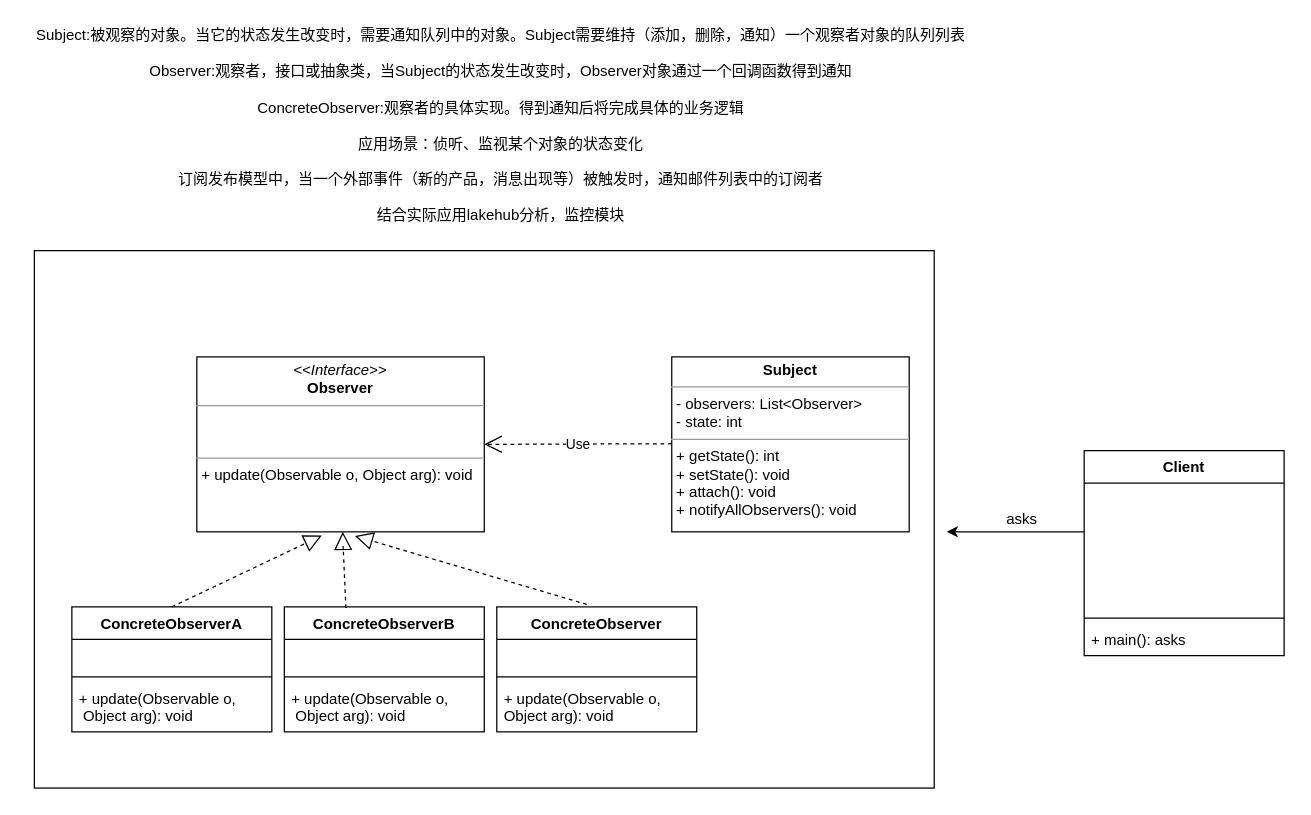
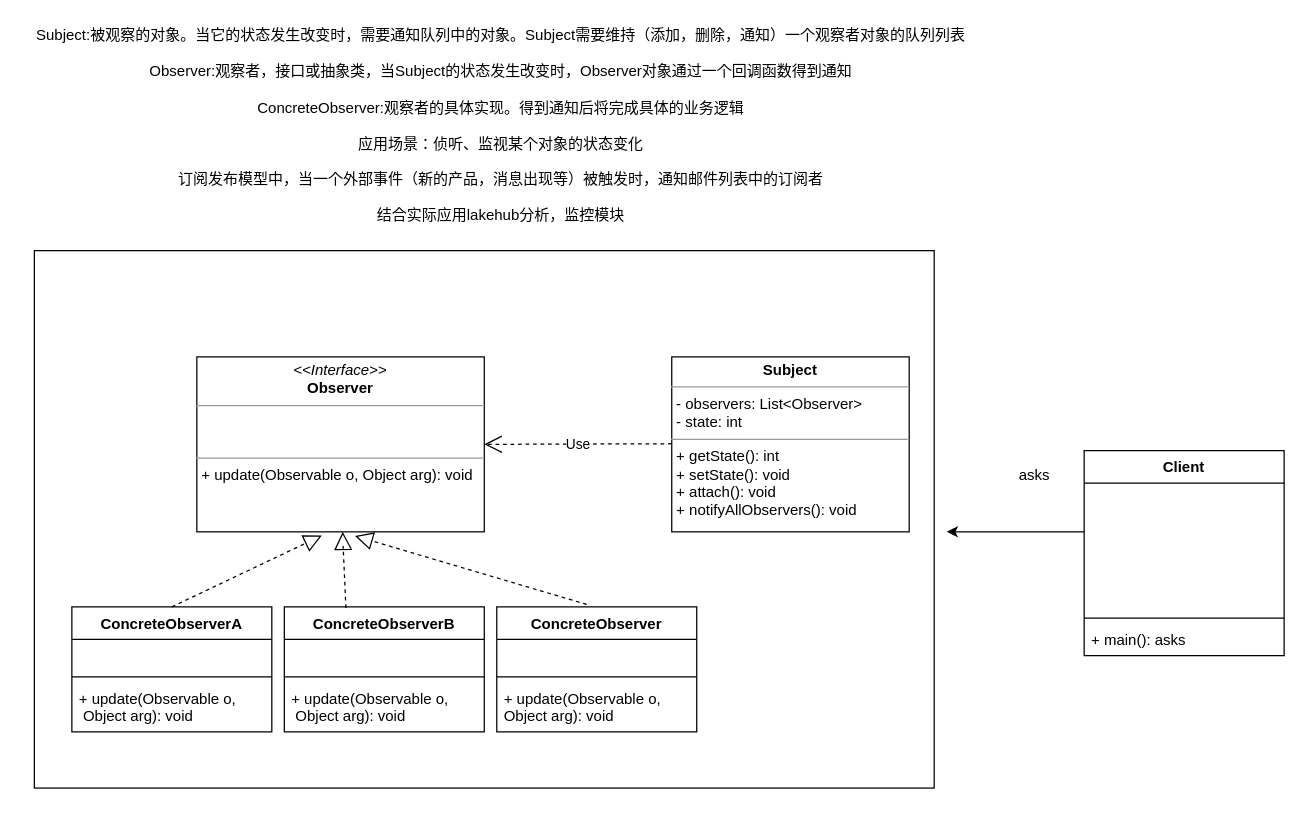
(1022, 519) -> (1034, 476)
